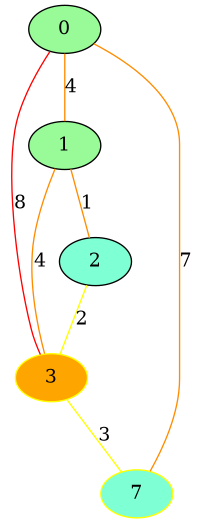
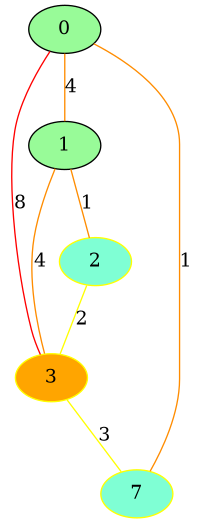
(95, 262) -> (95, 262)
(186, 262) -> (186, 262)
